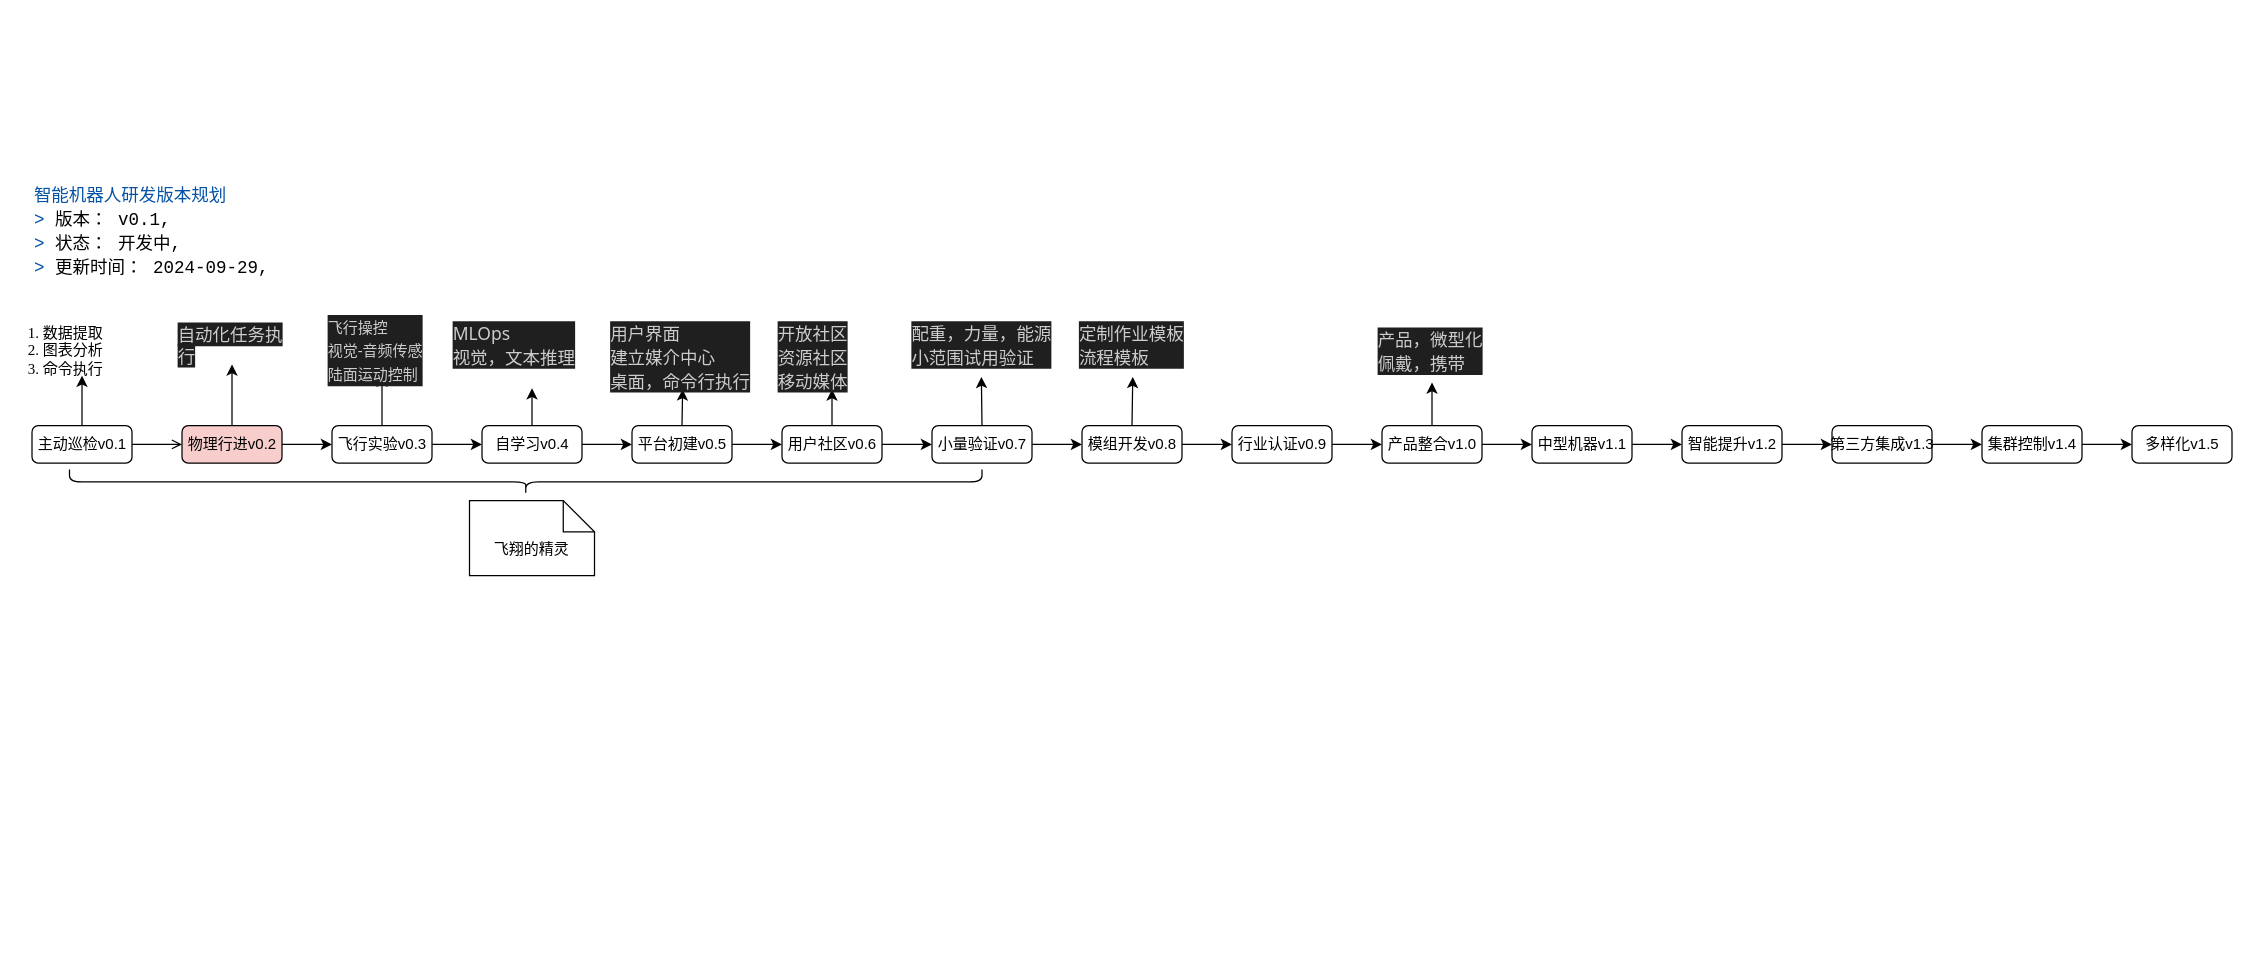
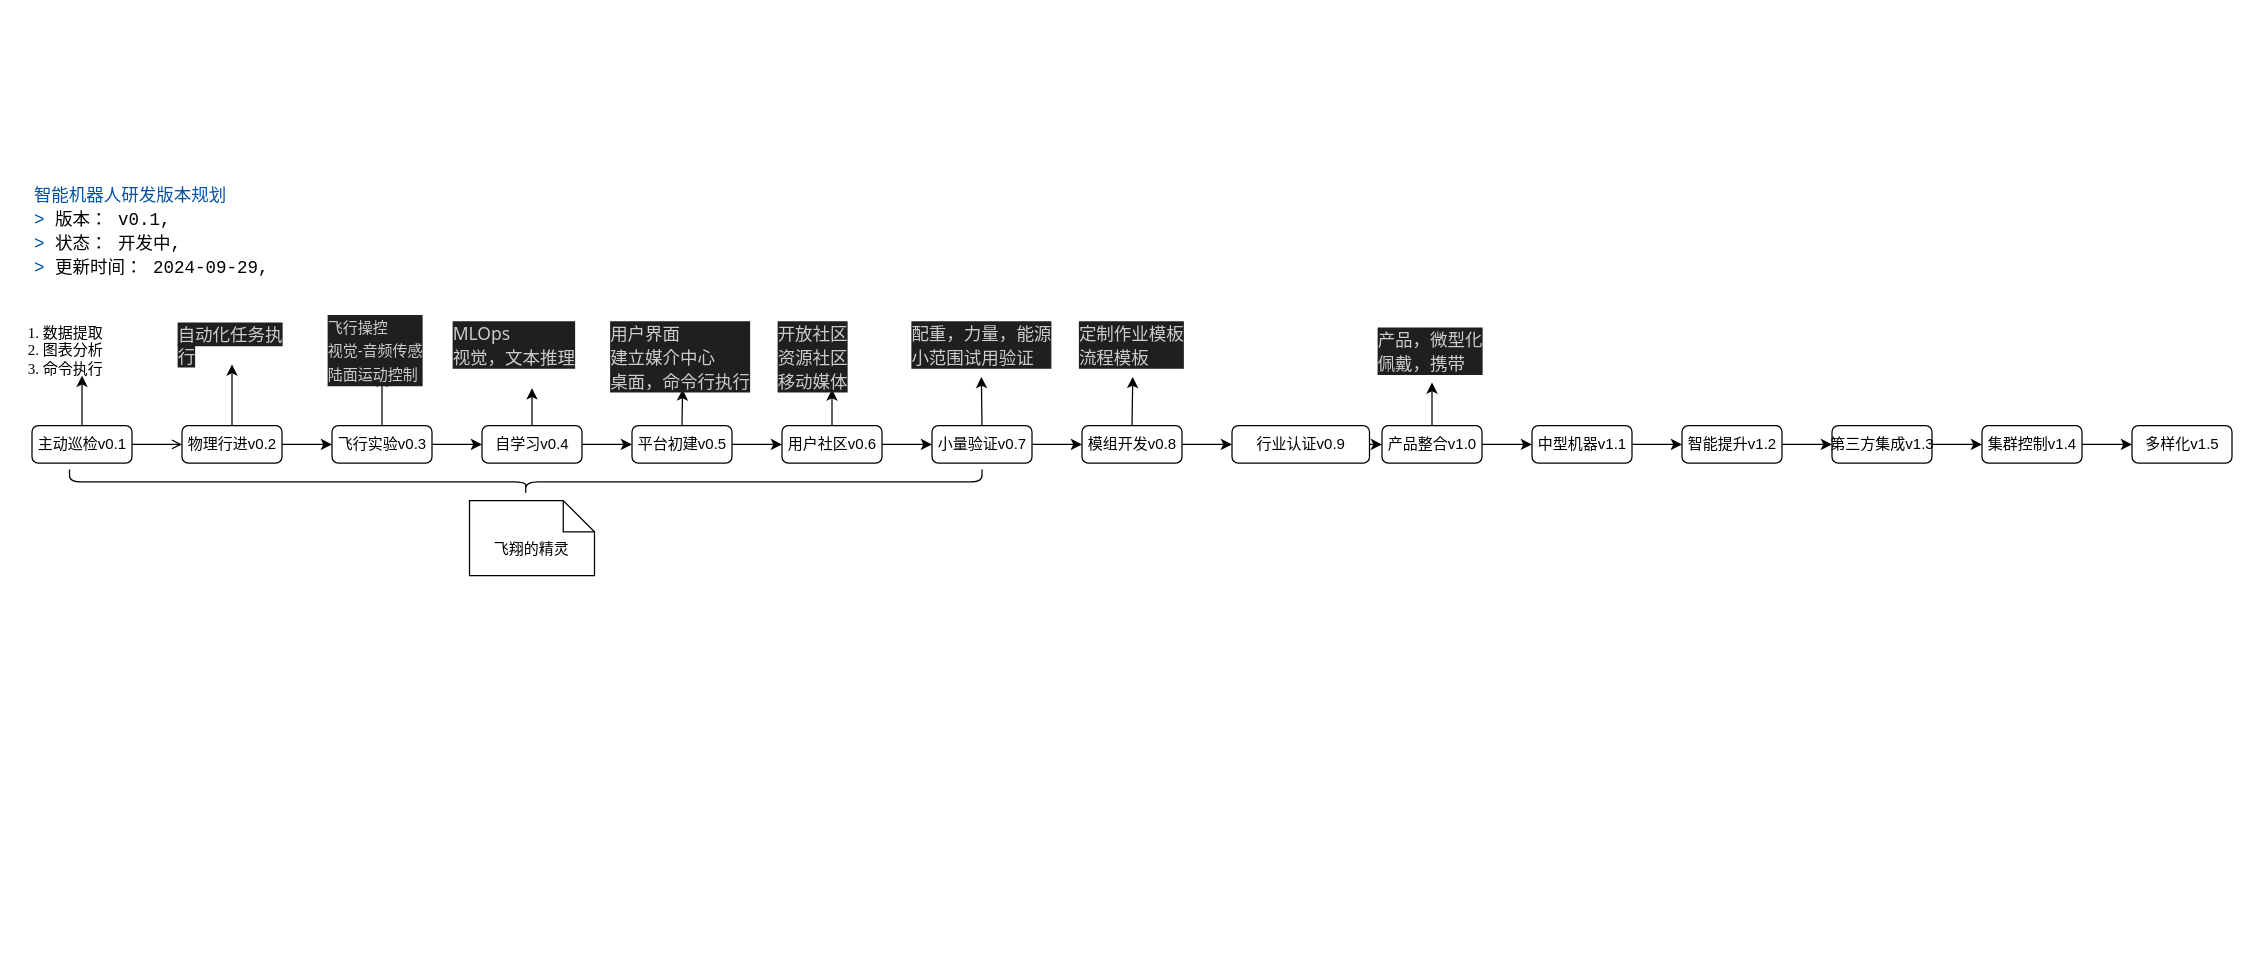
(232, 444) -> (232, 444)
(1282, 444) -> (1301, 444)
